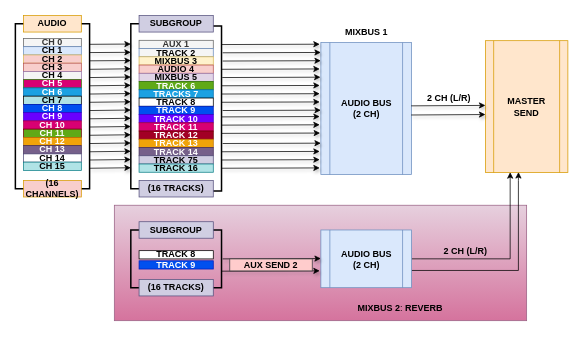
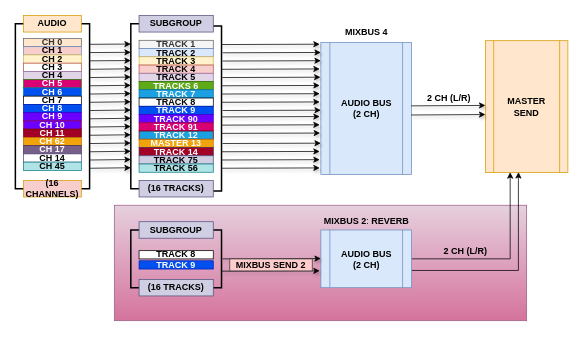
(367, 33) -> (367, 33)
(53, 42) -> (53, 42)
(176, 45) -> (176, 45)
(53, 51) -> (53, 51)
(176, 53) -> (176, 53)
(53, 59) -> (53, 59)
(176, 61) -> (176, 61)
(53, 67) -> (53, 67)
(176, 69) -> (176, 69)
(53, 75) -> (53, 75)
(176, 78) -> (176, 78)
(176, 86) -> (176, 86)
(53, 92) -> (53, 92)
(176, 94) -> (176, 94)
(53, 100) -> (53, 100)
(176, 119) -> (176, 119)
(53, 125) -> (53, 125)
(176, 127) -> (176, 127)
(53, 133) -> (53, 133)
(176, 135) -> (176, 135)
(53, 141) -> (53, 141)
(176, 144) -> (176, 144)
(53, 150) -> (53, 150)
(176, 152) -> (176, 152)
(53, 166) -> (53, 166)
(176, 168) -> (176, 168)
(271, 265) -> (271, 265)
(400, 308) -> (366, 222)
